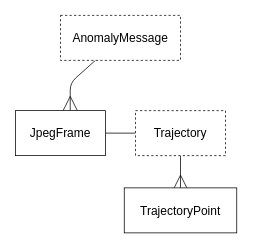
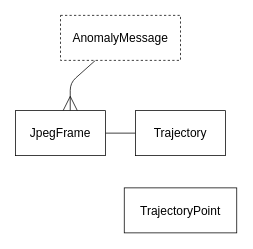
(180, 133) -> (180, 133)
(180, 172) -> none
